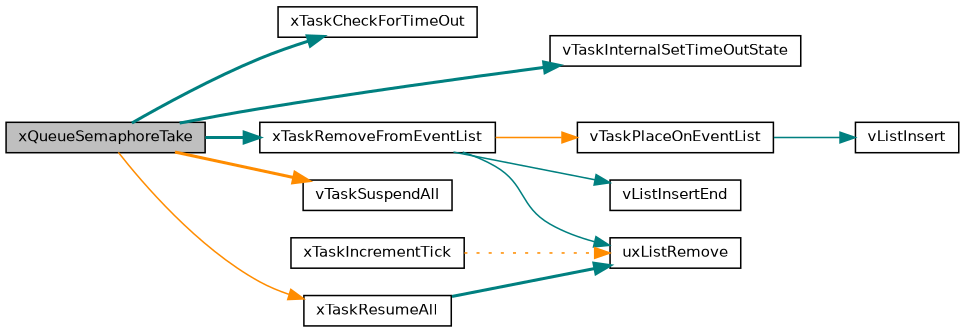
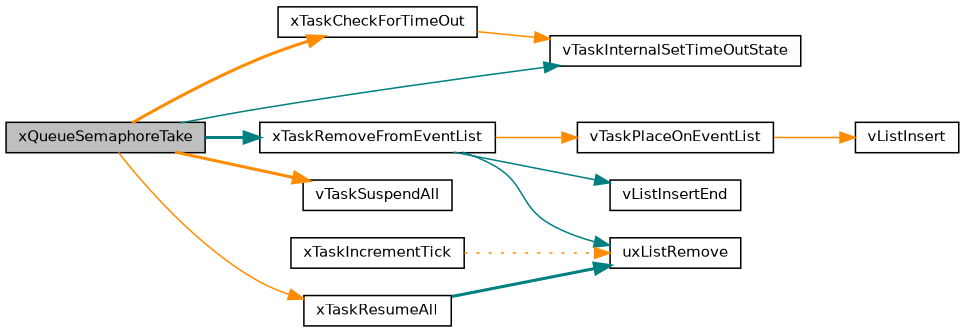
none -> (506, 34)
(218, 77) -> (218, 77)
(361, 93) -> (361, 93)
(807, 138) -> (807, 138)
